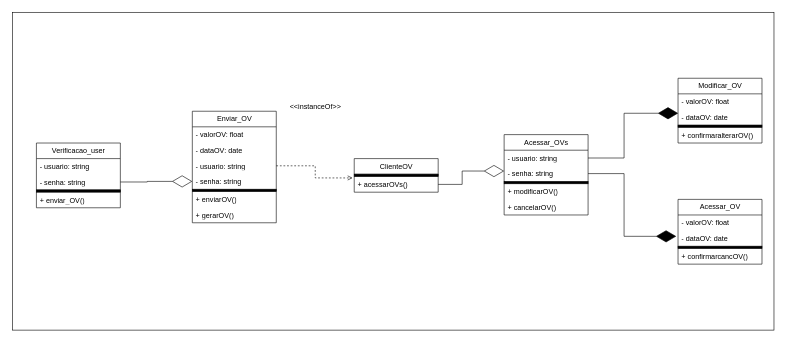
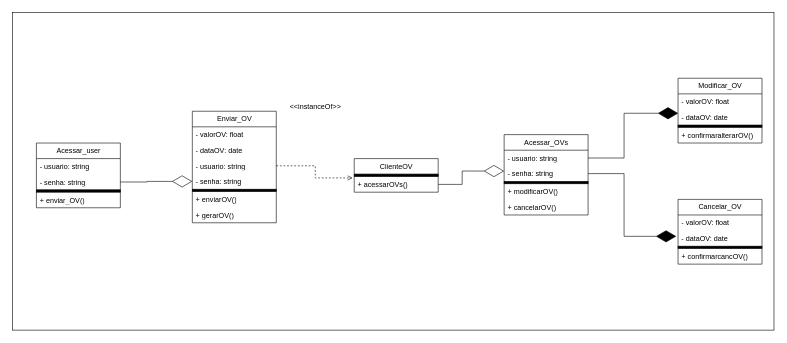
(79, 151) -> (79, 151)
(721, 207) -> (721, 207)
